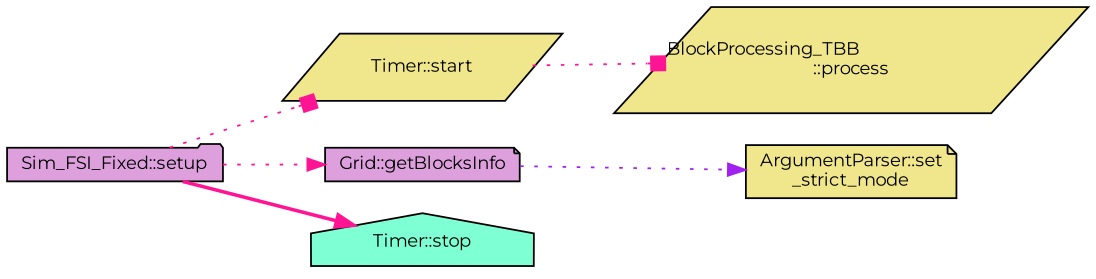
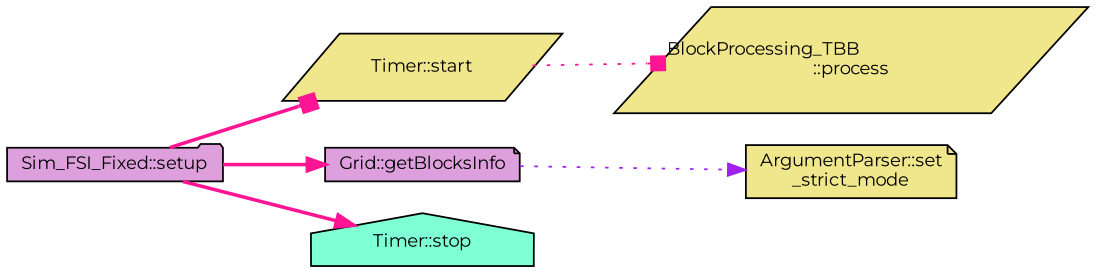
(234, 127) -> (234, 127)
(265, 165) -> (265, 165)
